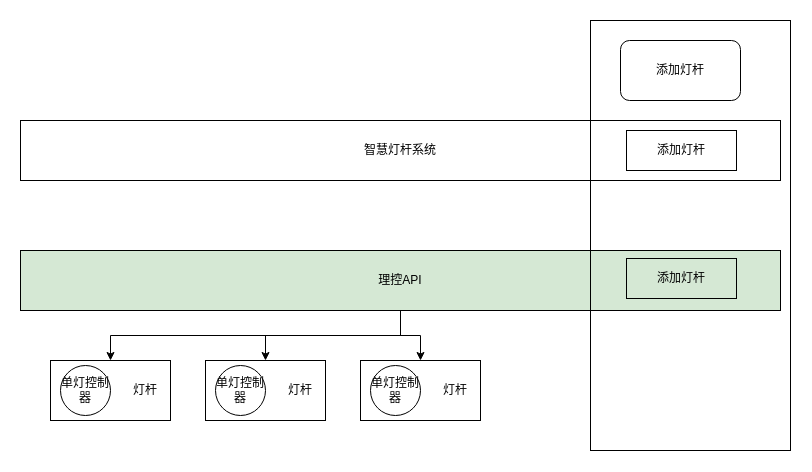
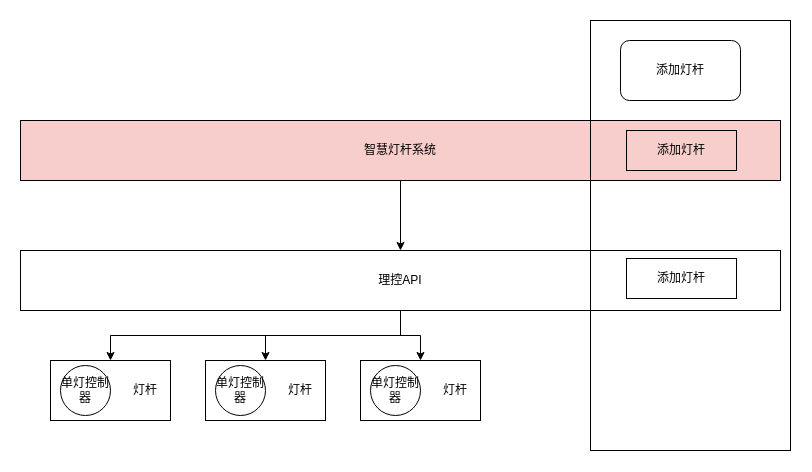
(401, 151) -> (401, 151)
none -> (401, 212)
(401, 281) -> (401, 281)
